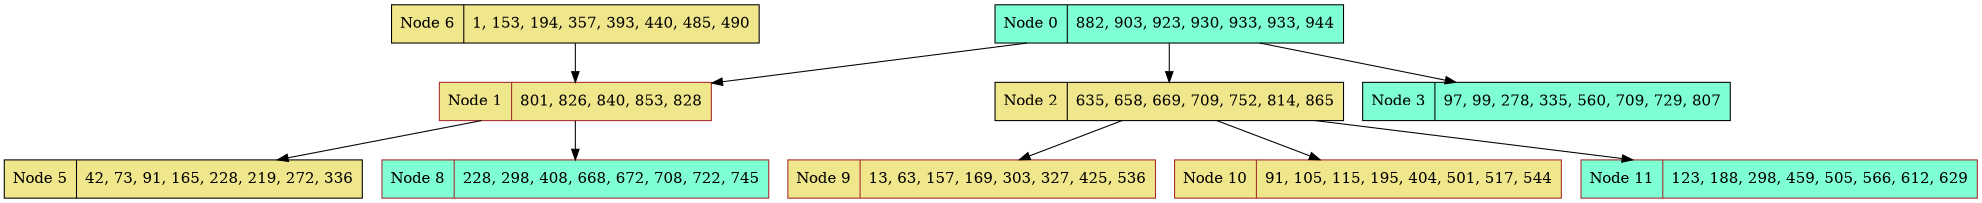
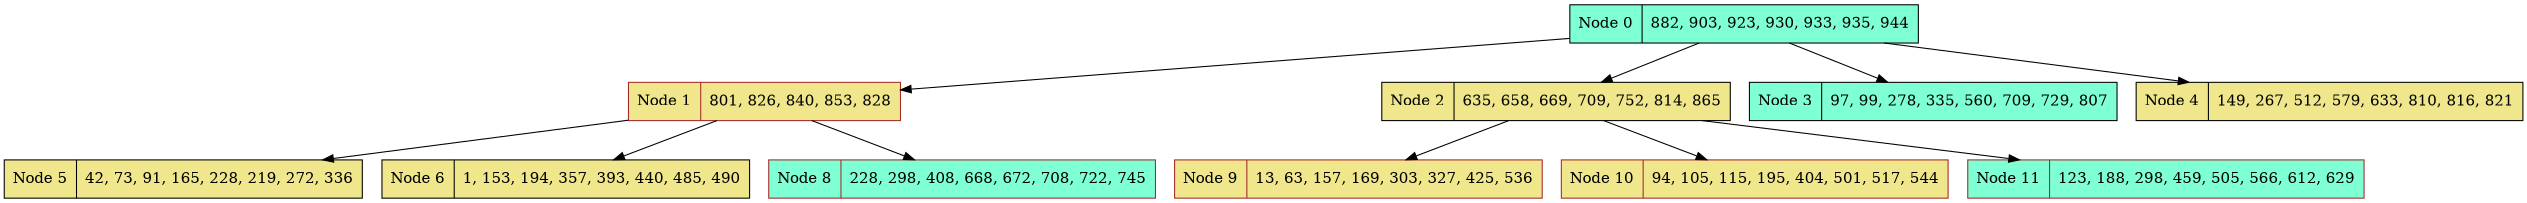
(1205, 23) -> (1780, 23)
(575, 57) -> (670, 138)
none -> (2330, 101)
(1409, 178) -> (1796, 178)
